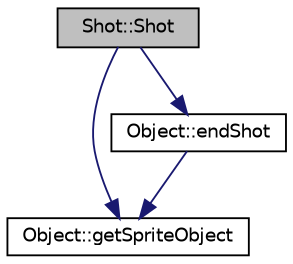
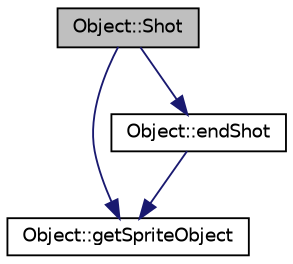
(128, 28) -> (128, 28)
